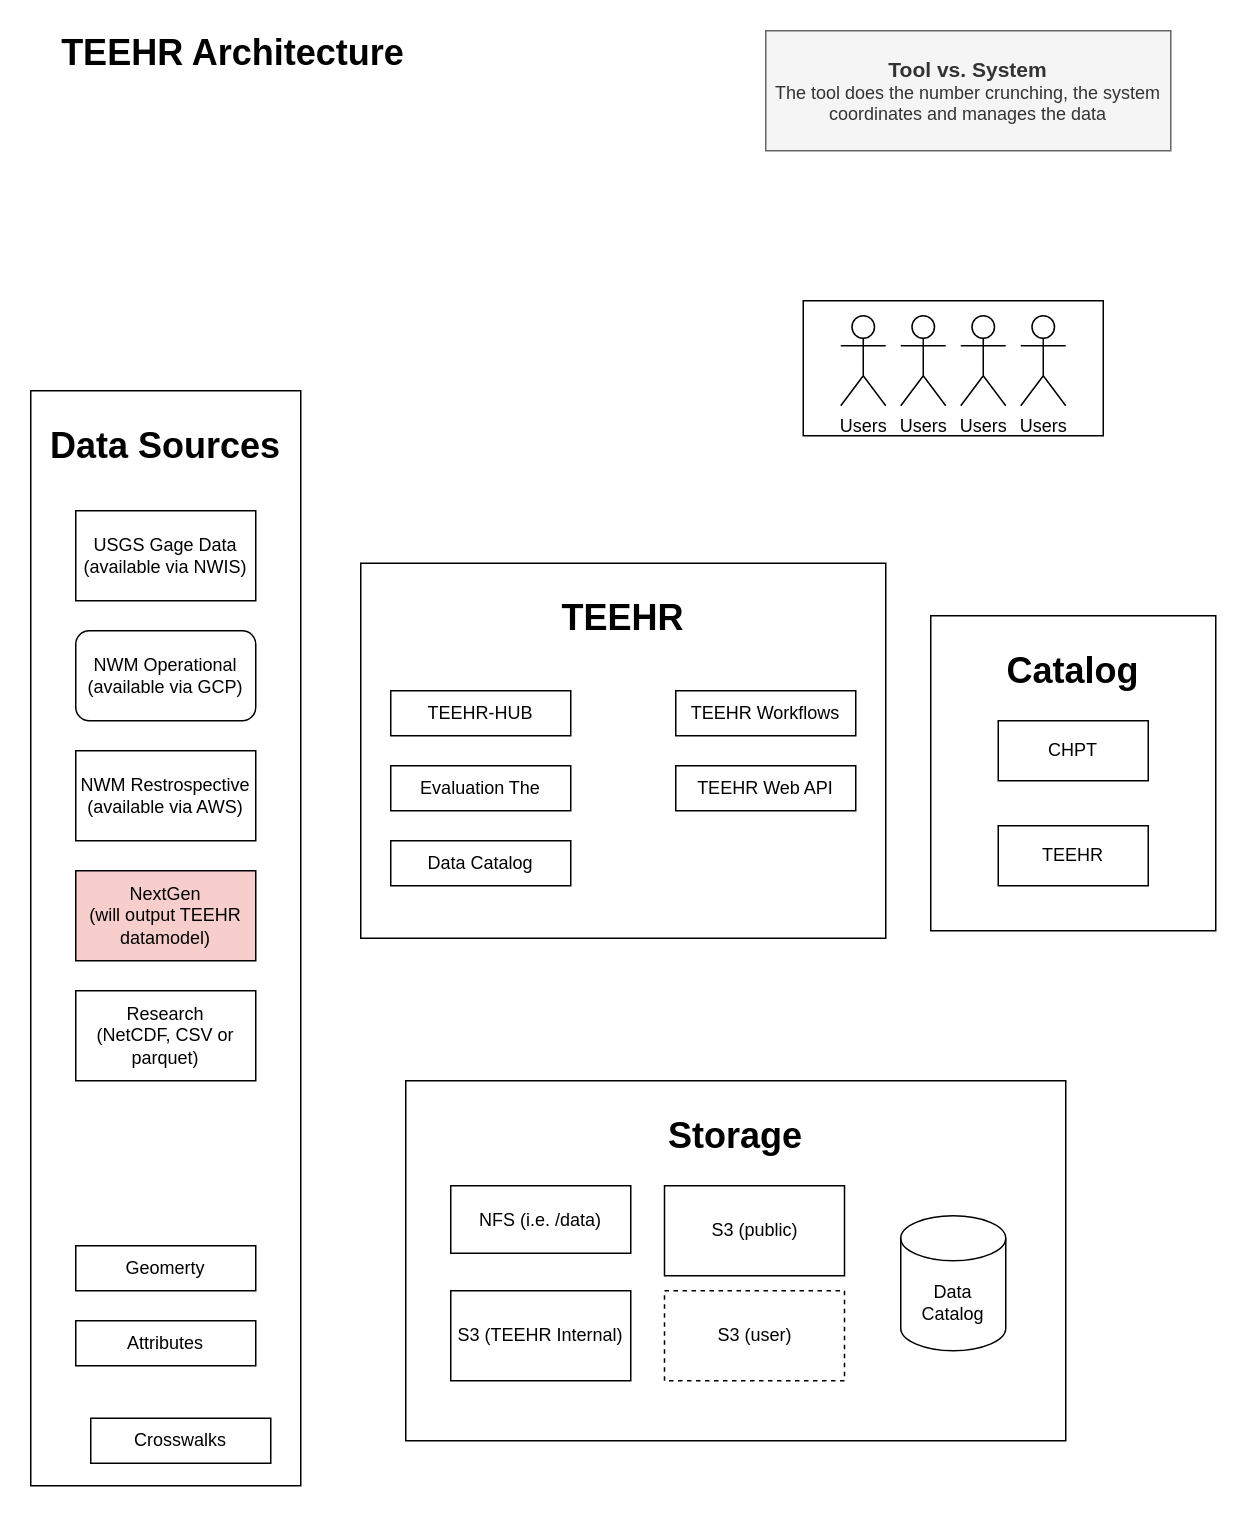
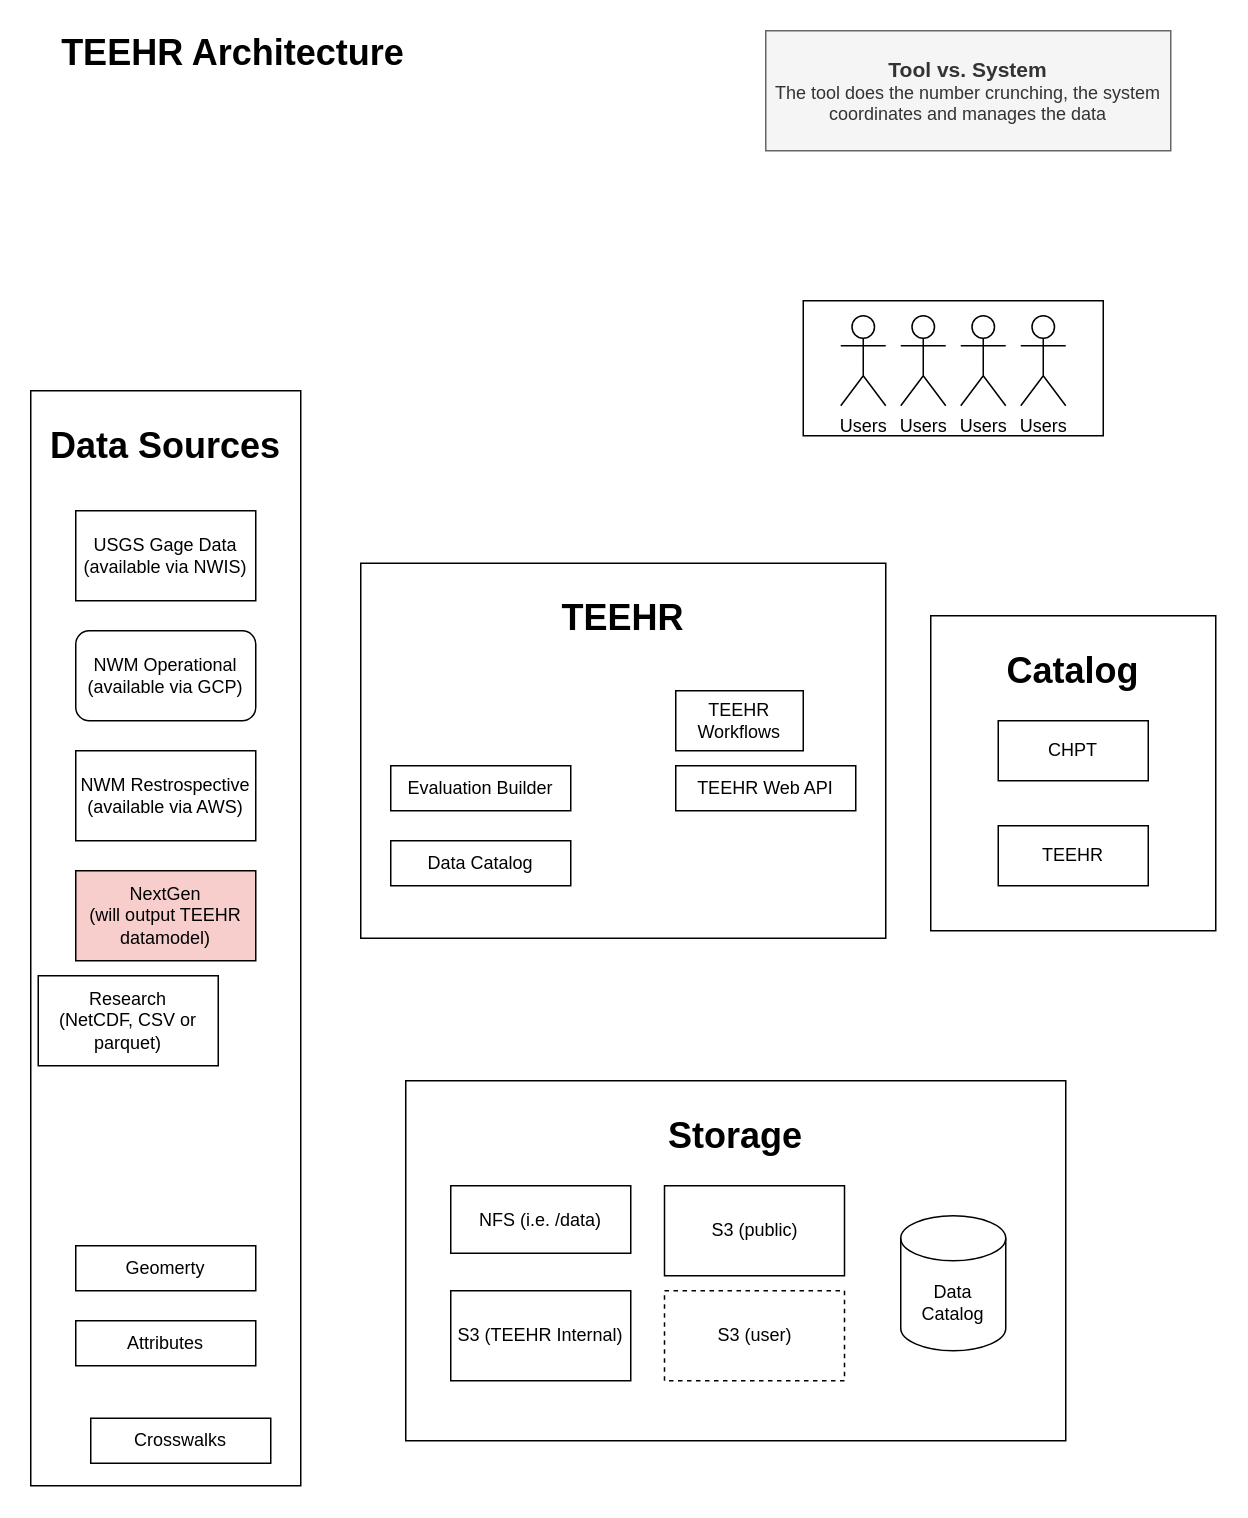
(481, 713) -> none
(766, 713) -> (740, 721)
(481, 788) -> (481, 788)
(166, 1036) -> (128, 1021)
